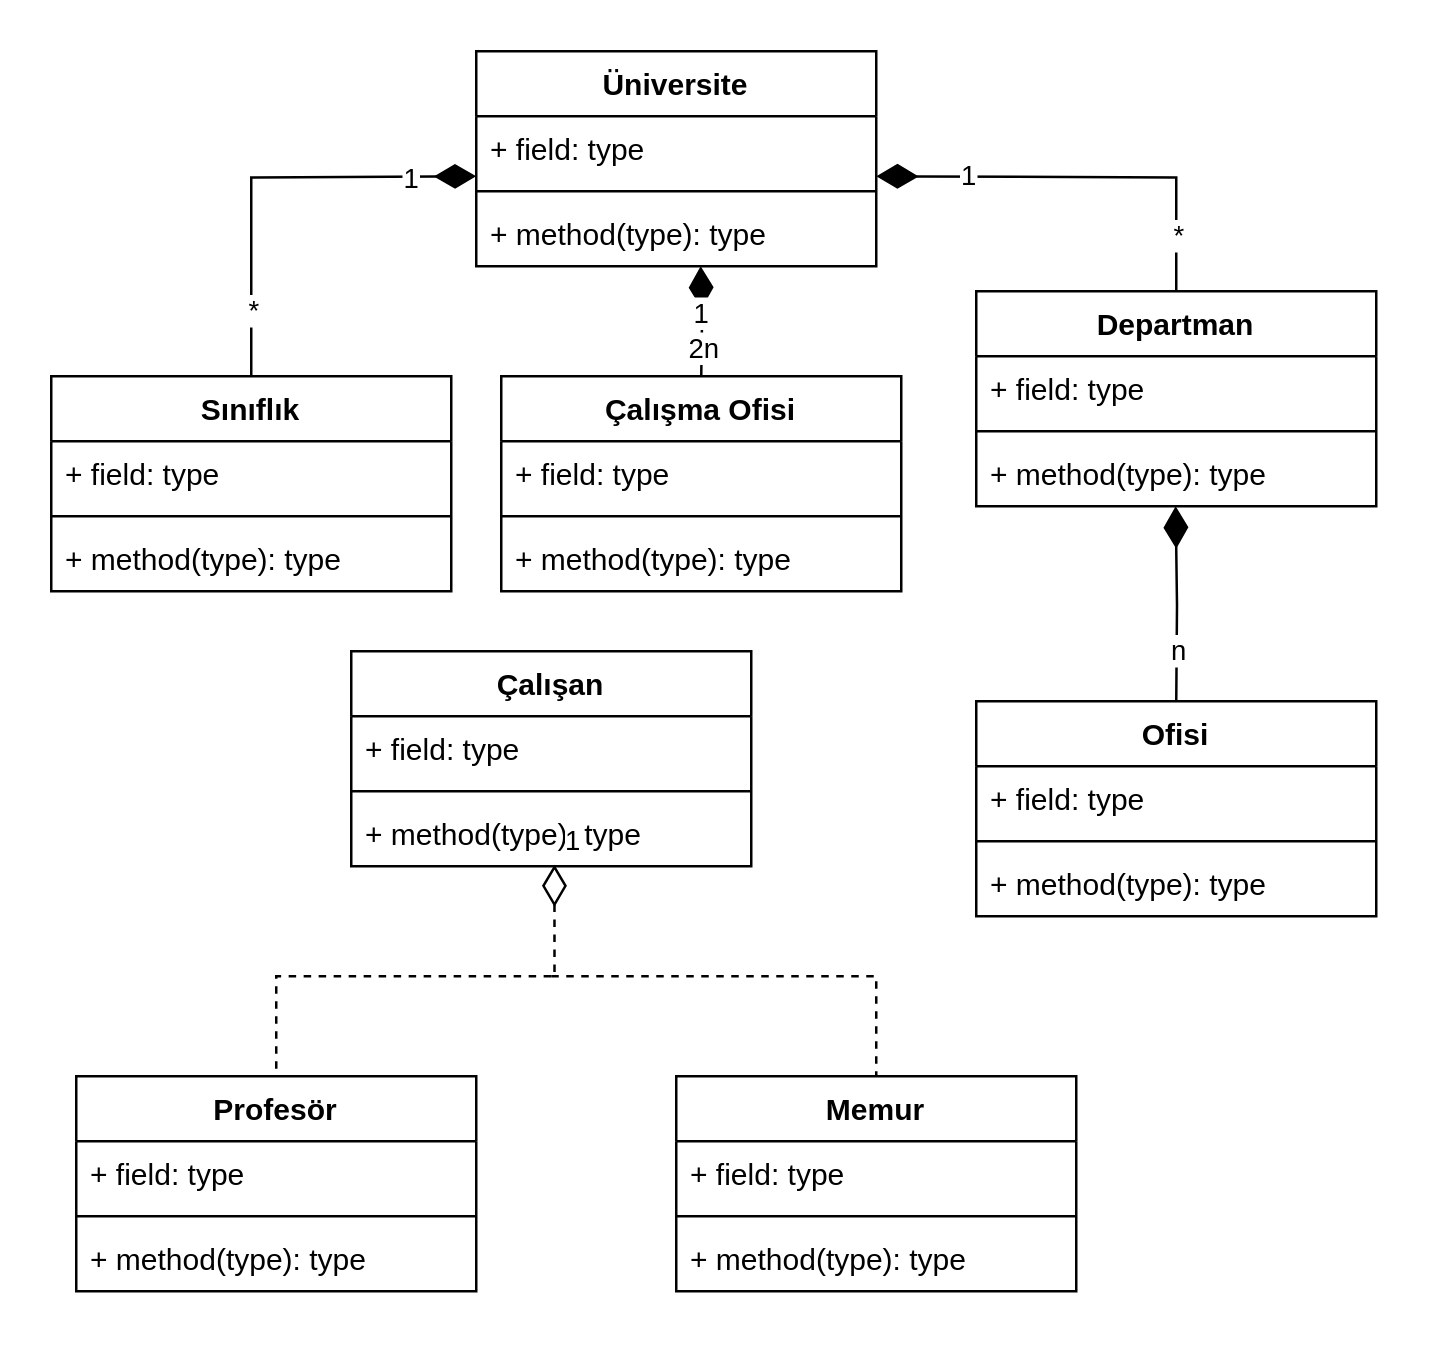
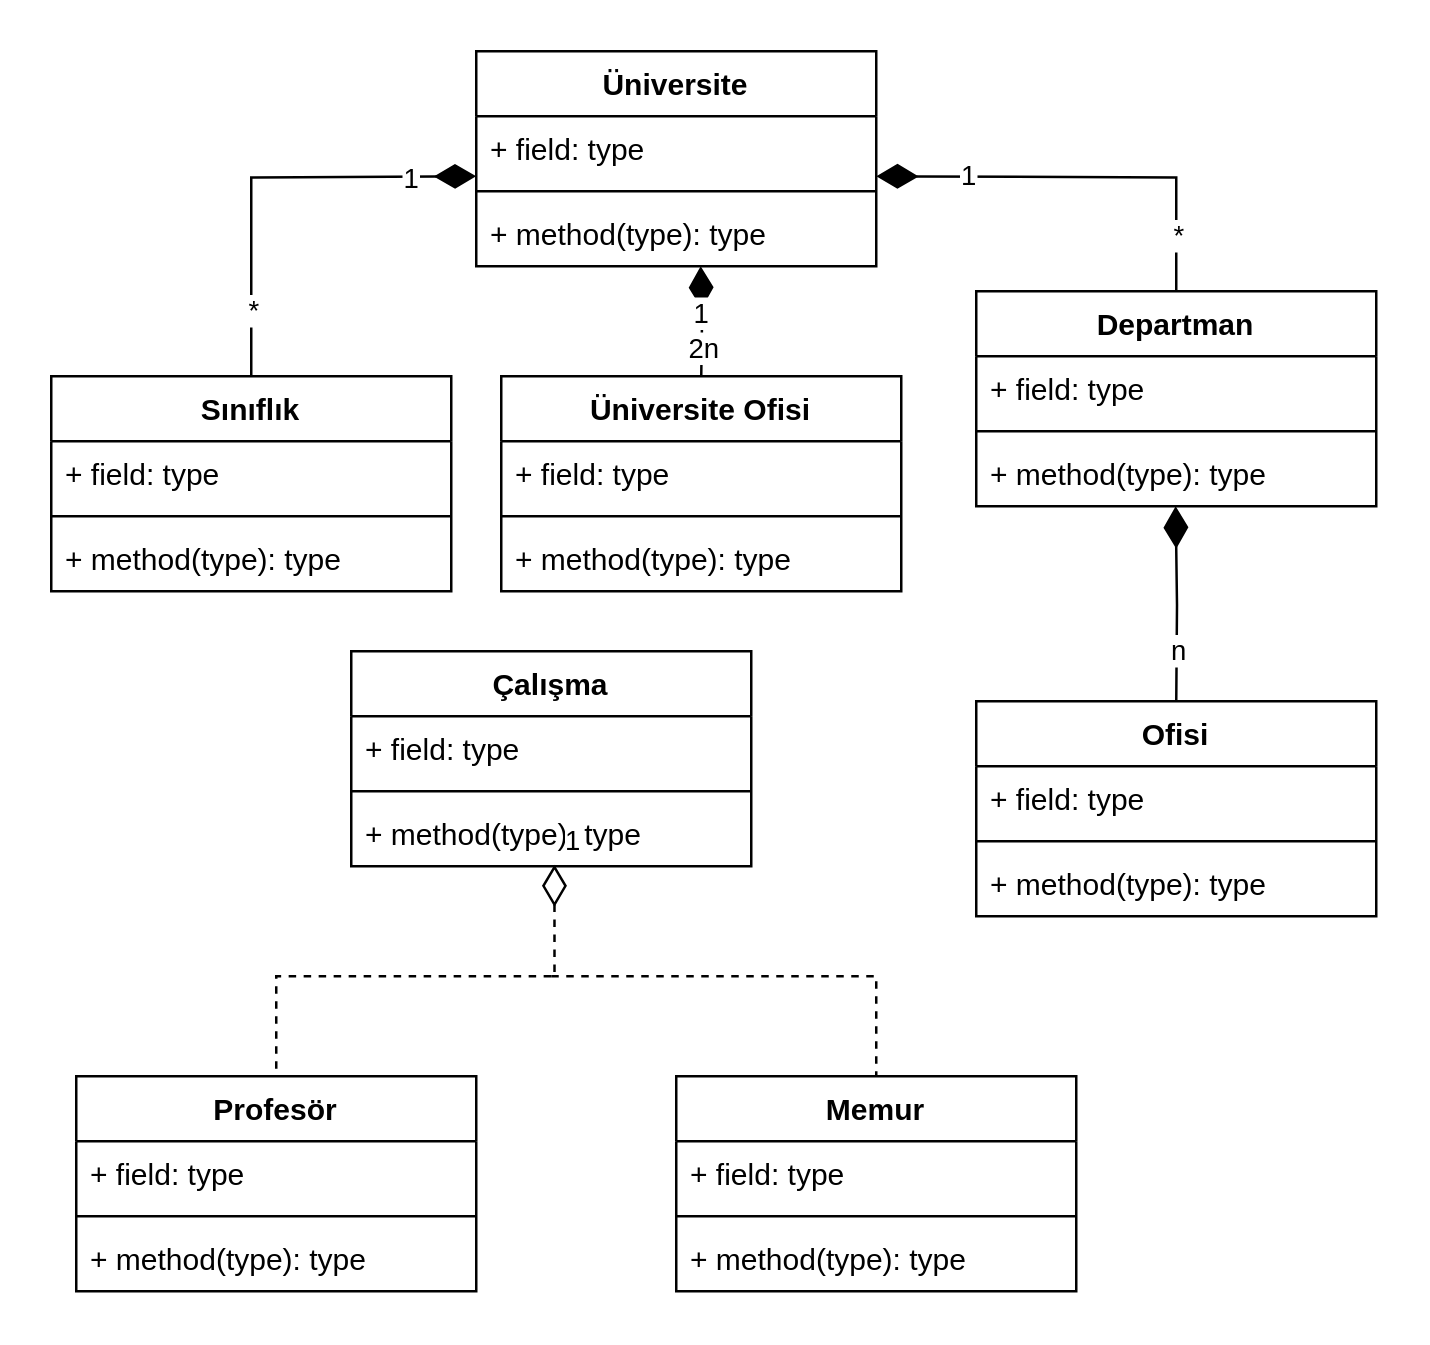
(700, 410) -> (700, 410)
(550, 685) -> (550, 685)
